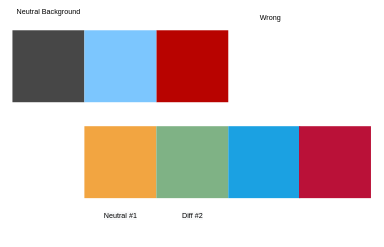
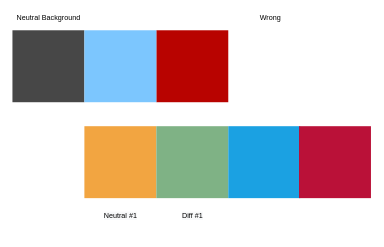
(48, 12) -> (48, 18)
(193, 207) -> (193, 207)
